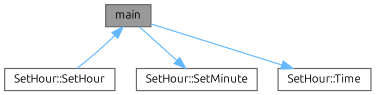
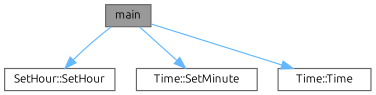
(96, 52) -> (92, 43)
(197, 80) -> (197, 80)
(325, 80) -> (325, 80)
